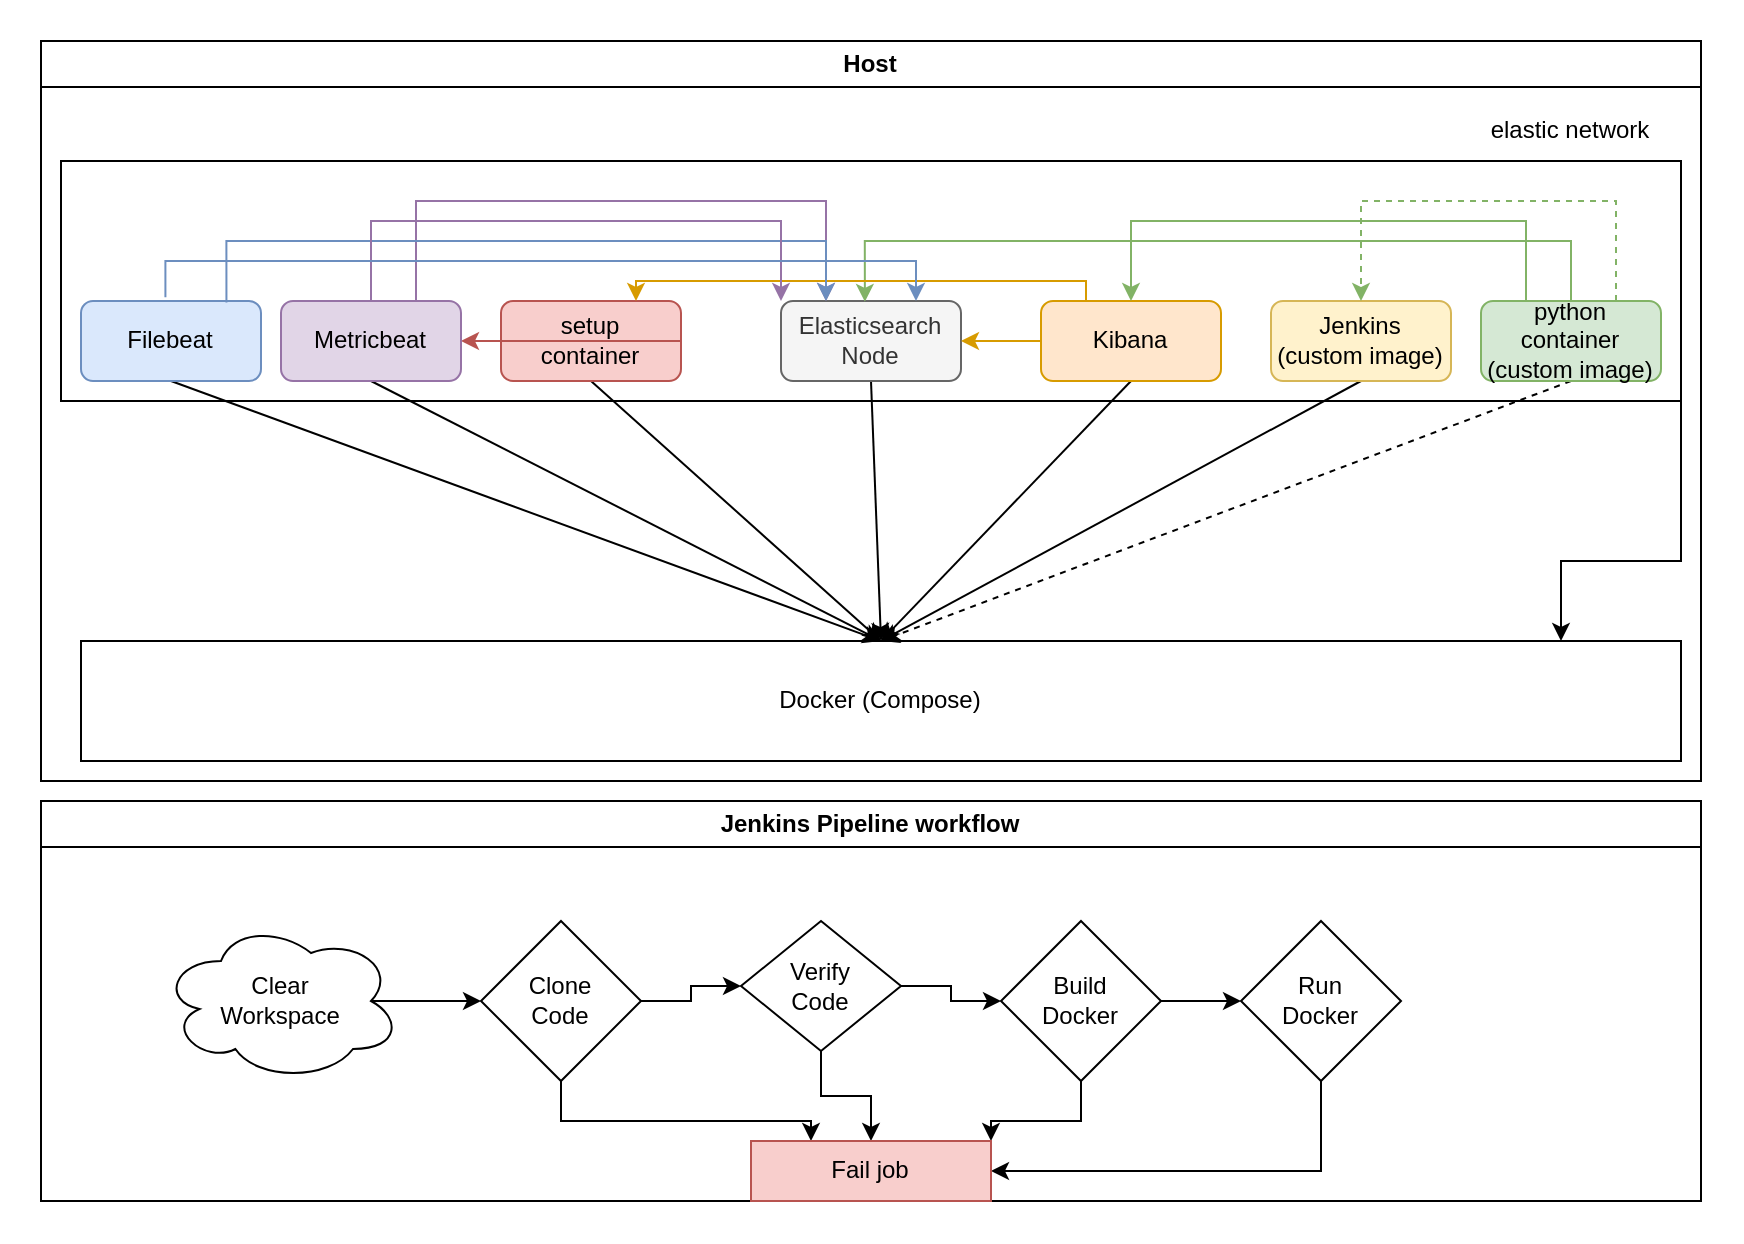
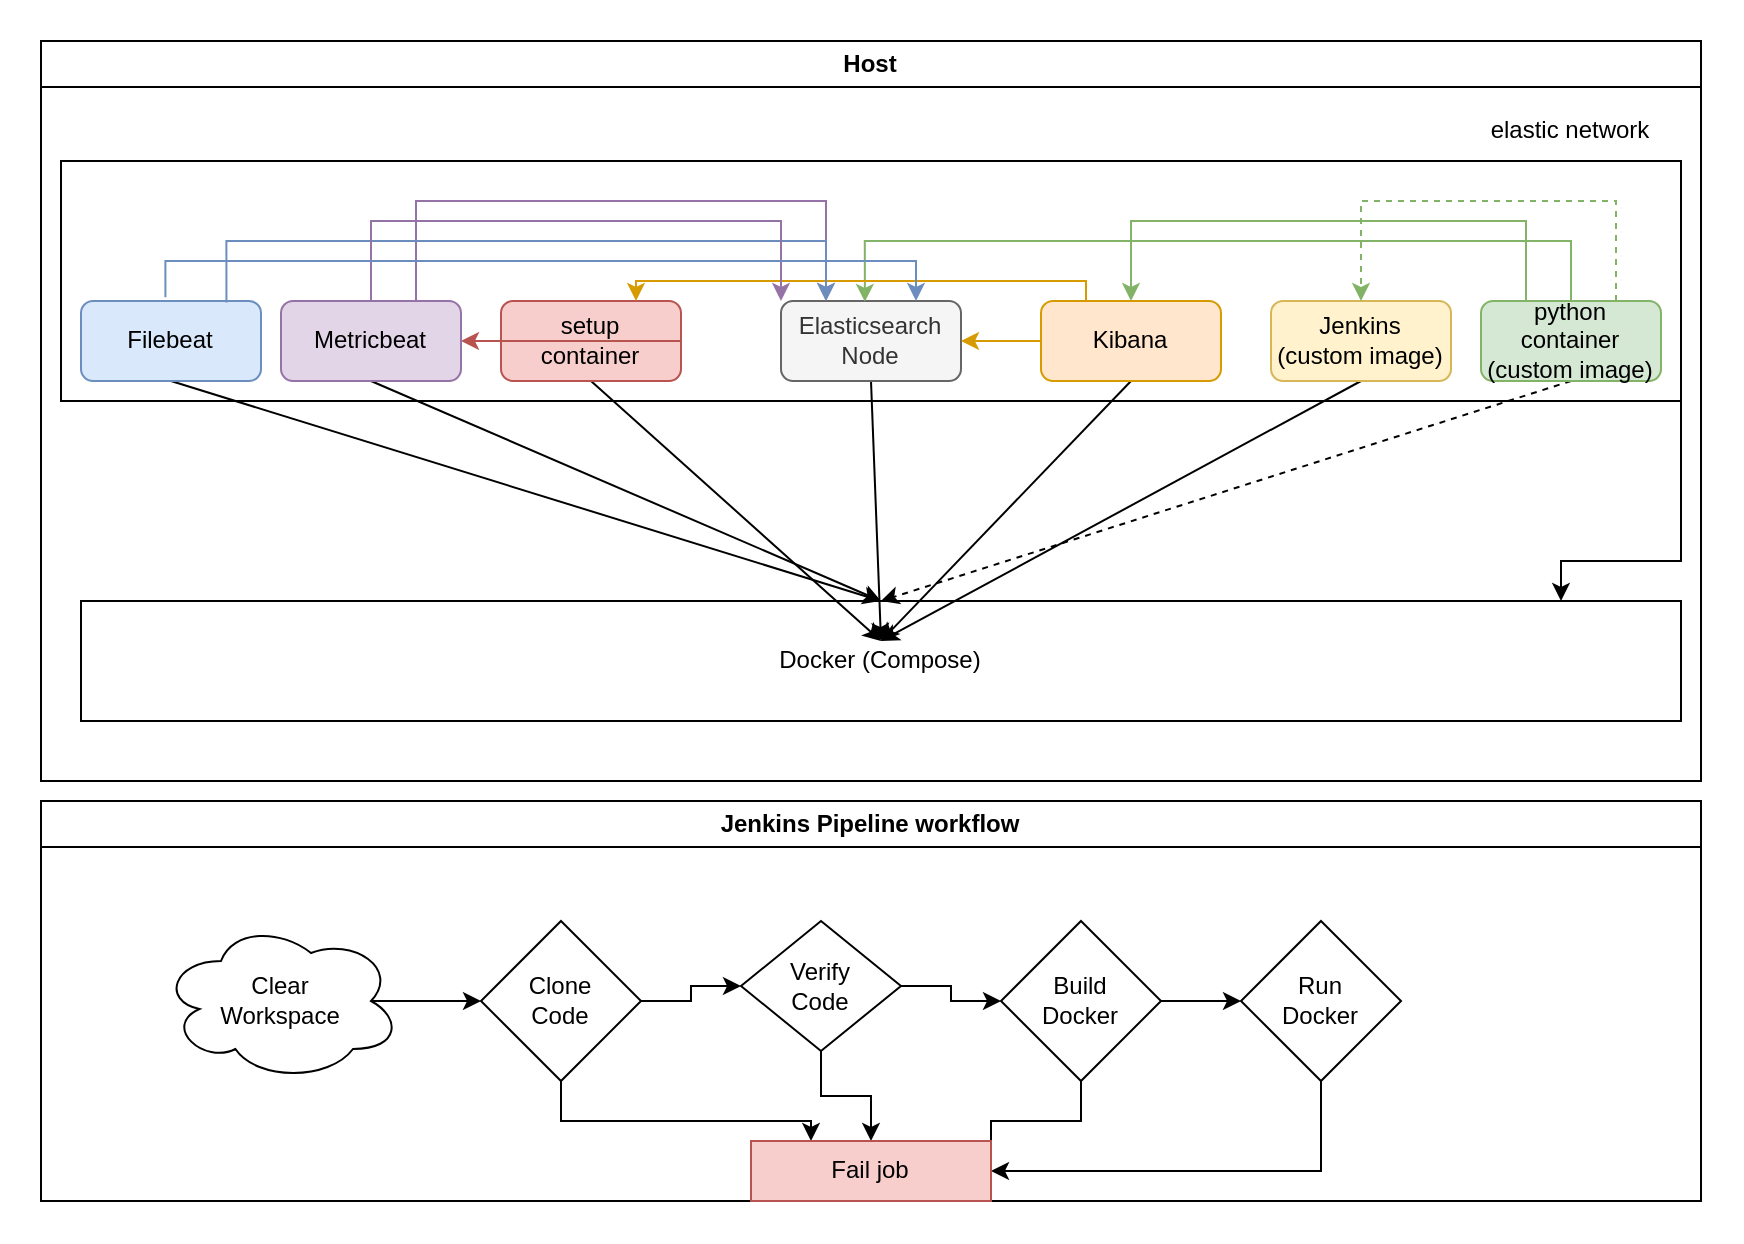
(881, 701) -> (881, 661)
(991, 1126) -> (991, 1131)
